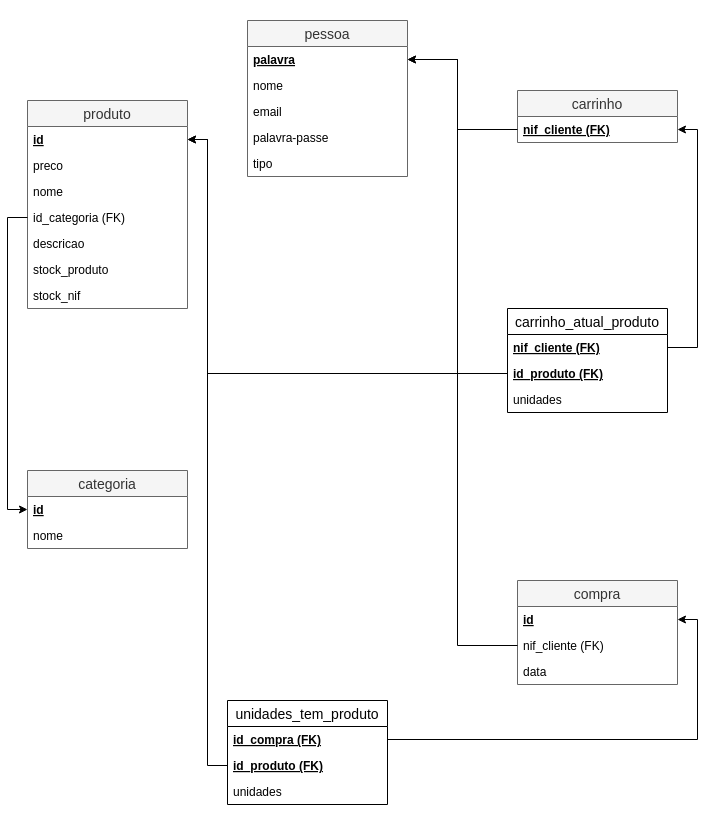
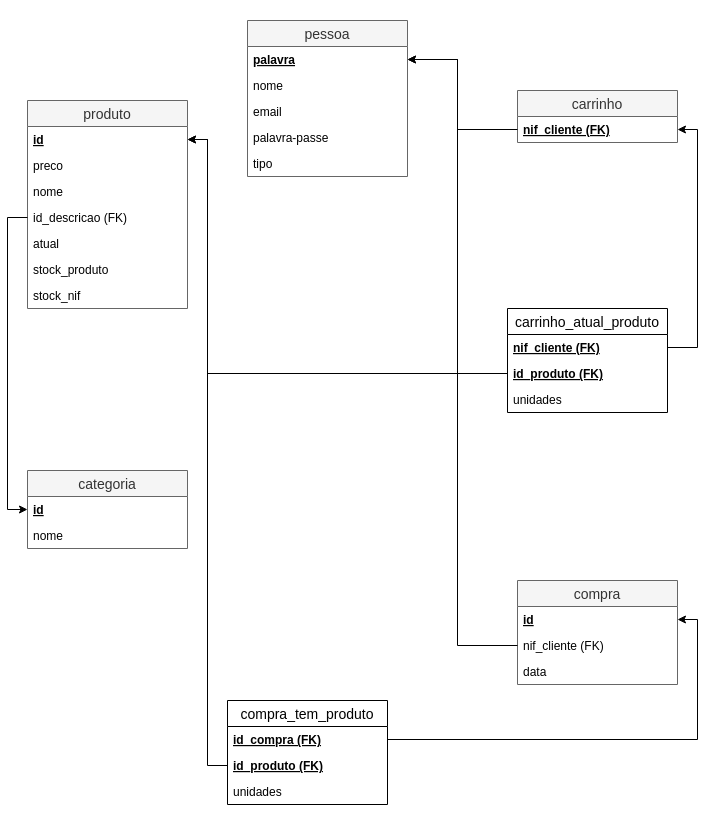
(85, 218) -> (85, 218)
(62, 244) -> (48, 244)
(307, 714) -> (307, 714)
